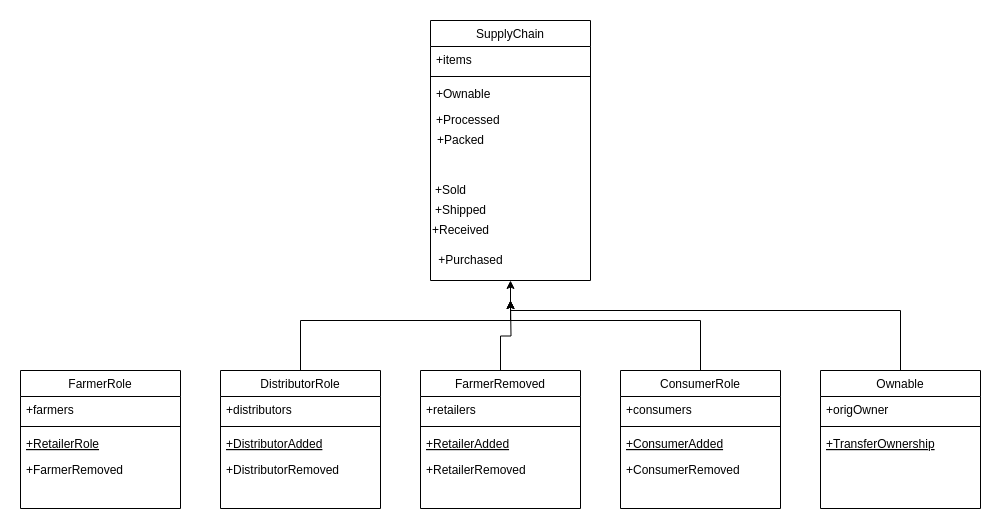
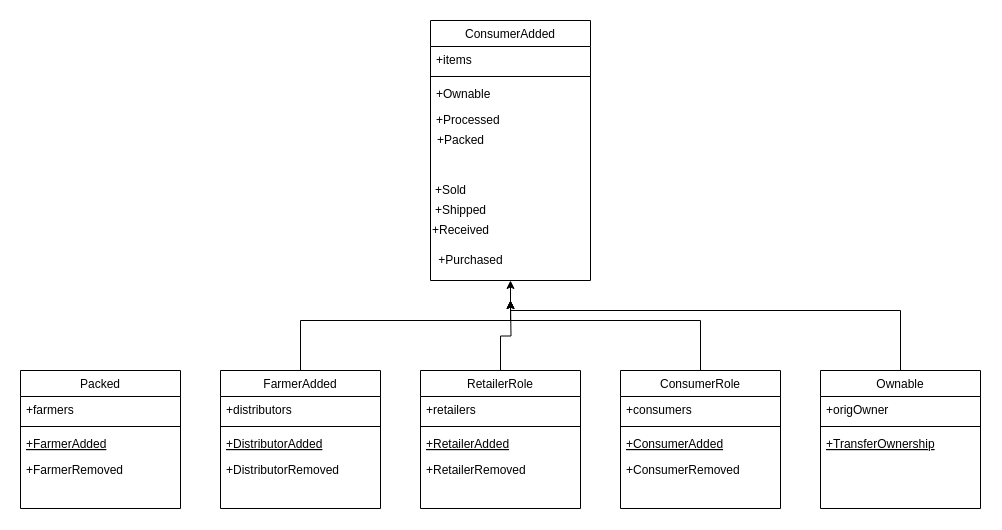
(510, 34) -> (510, 34)
(100, 384) -> (100, 384)
(300, 384) -> (300, 384)
(500, 384) -> (500, 384)
(65, 444) -> (66, 444)
